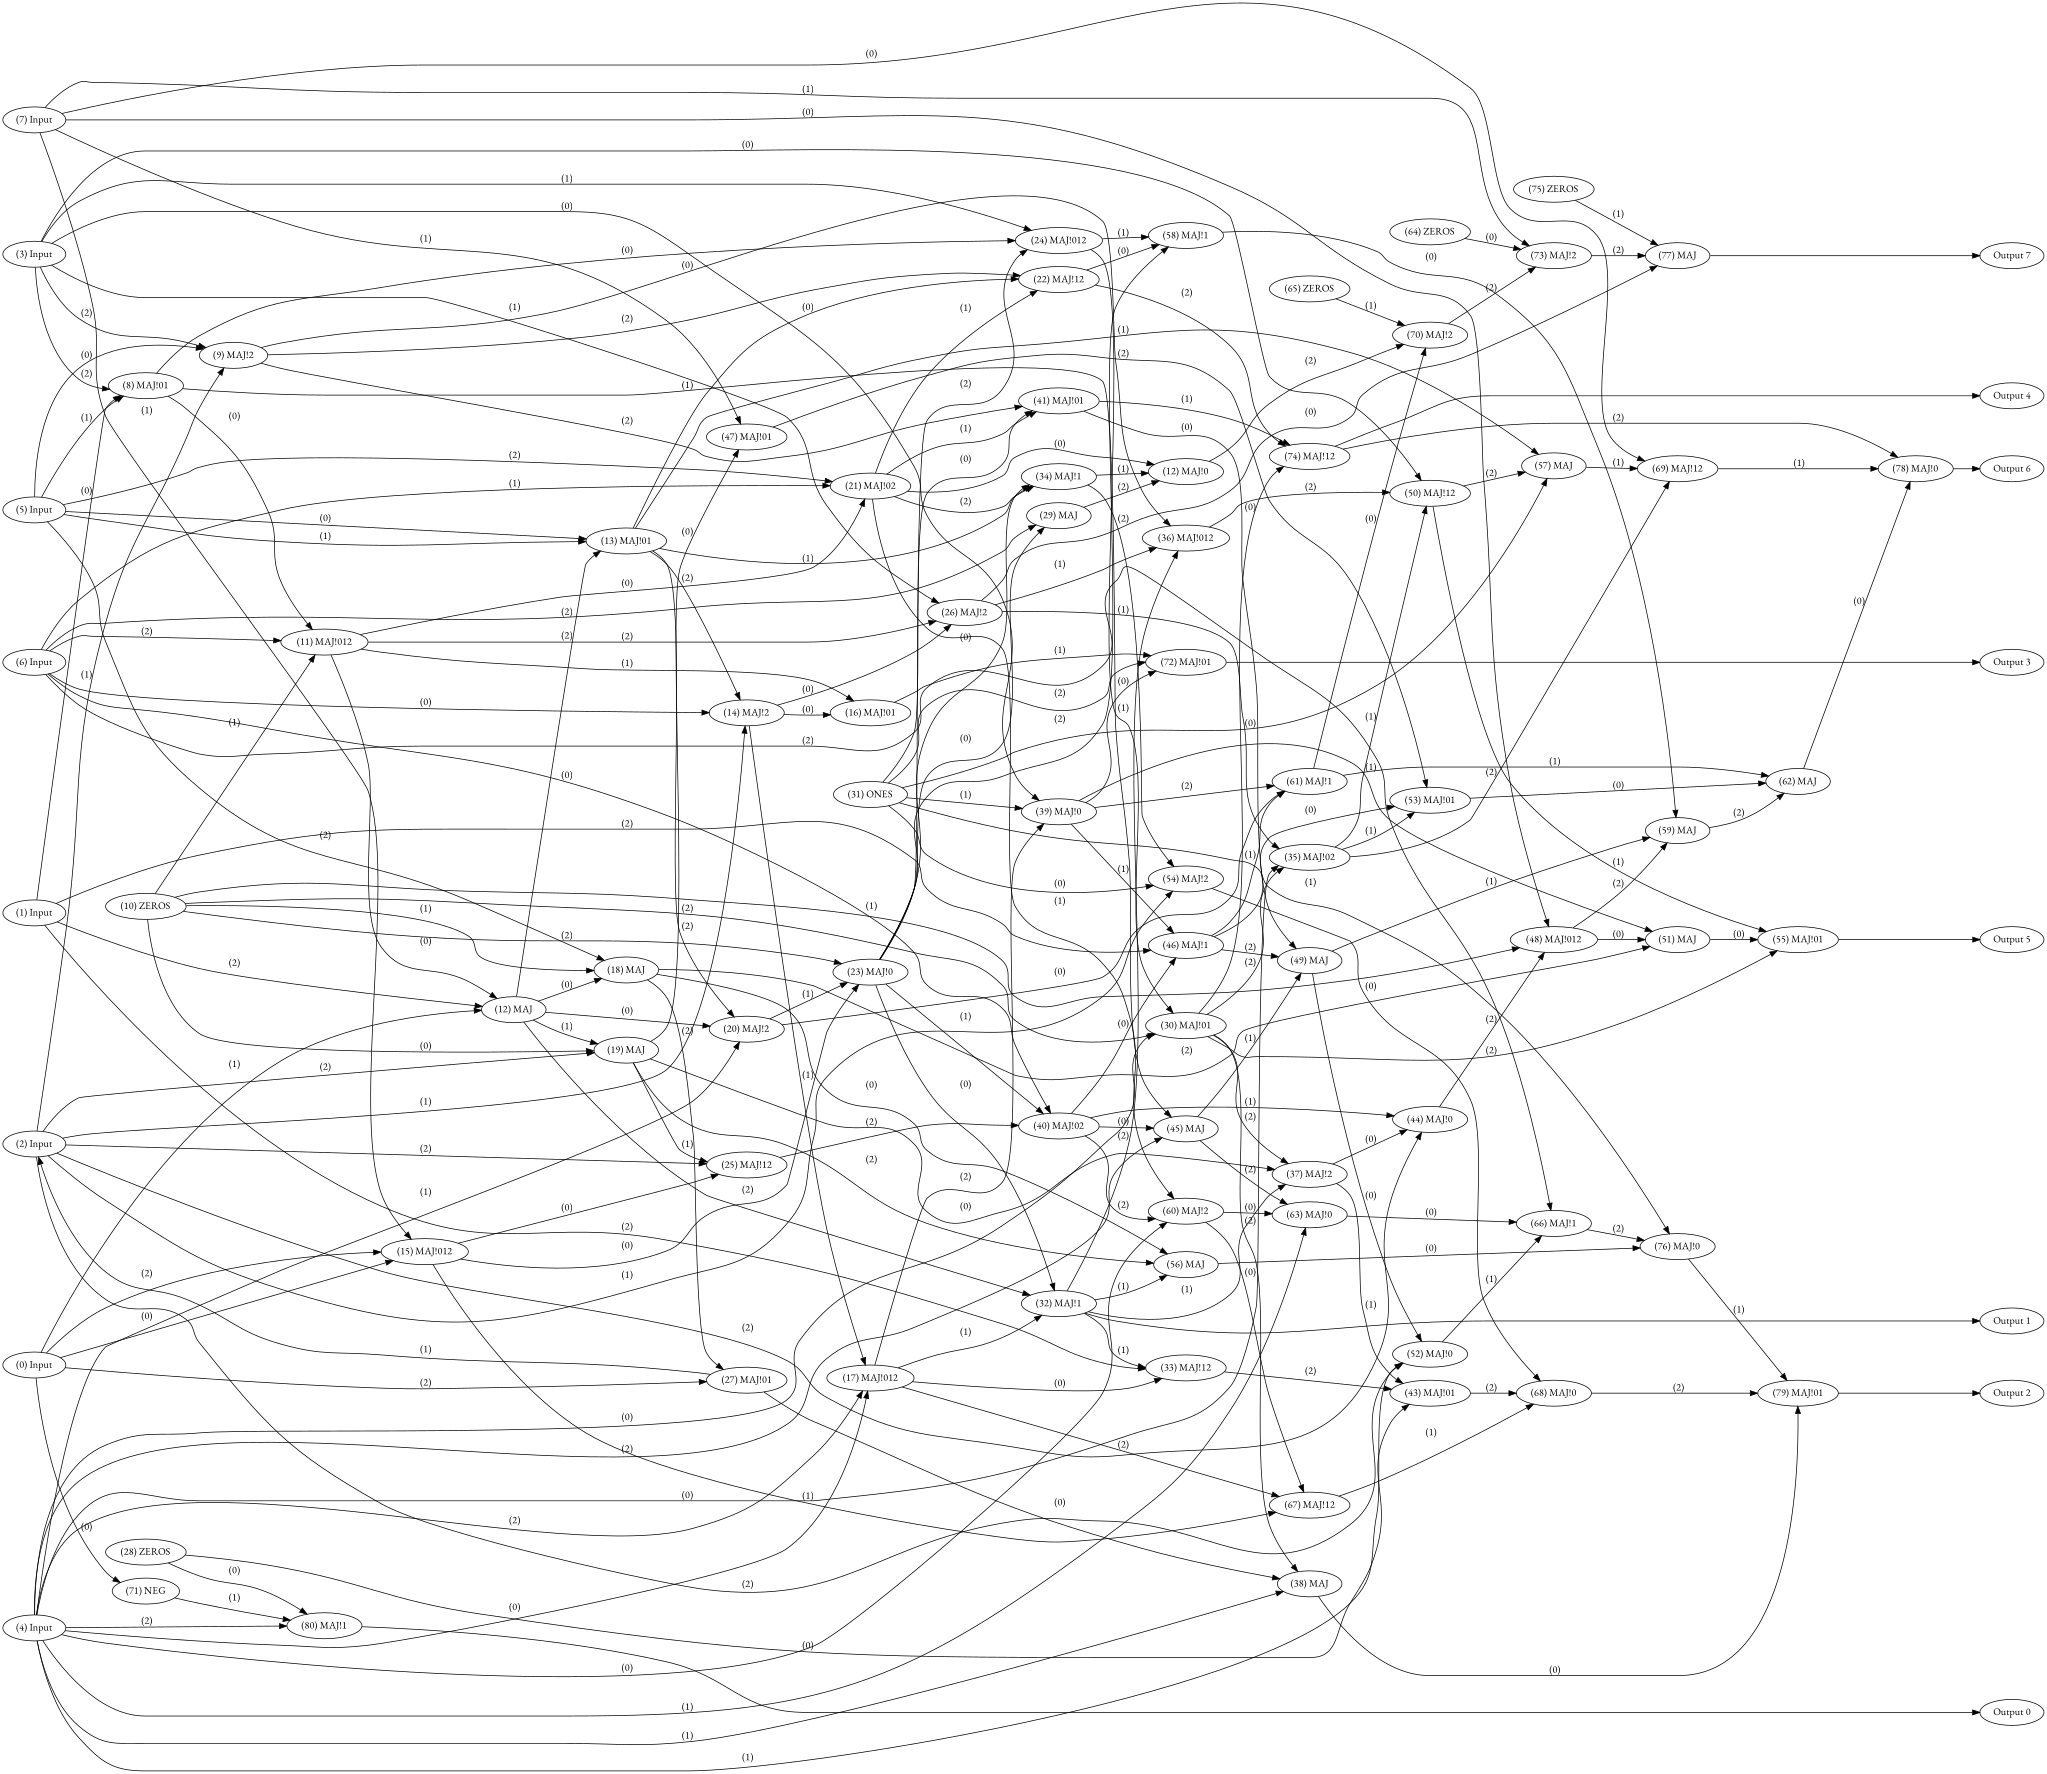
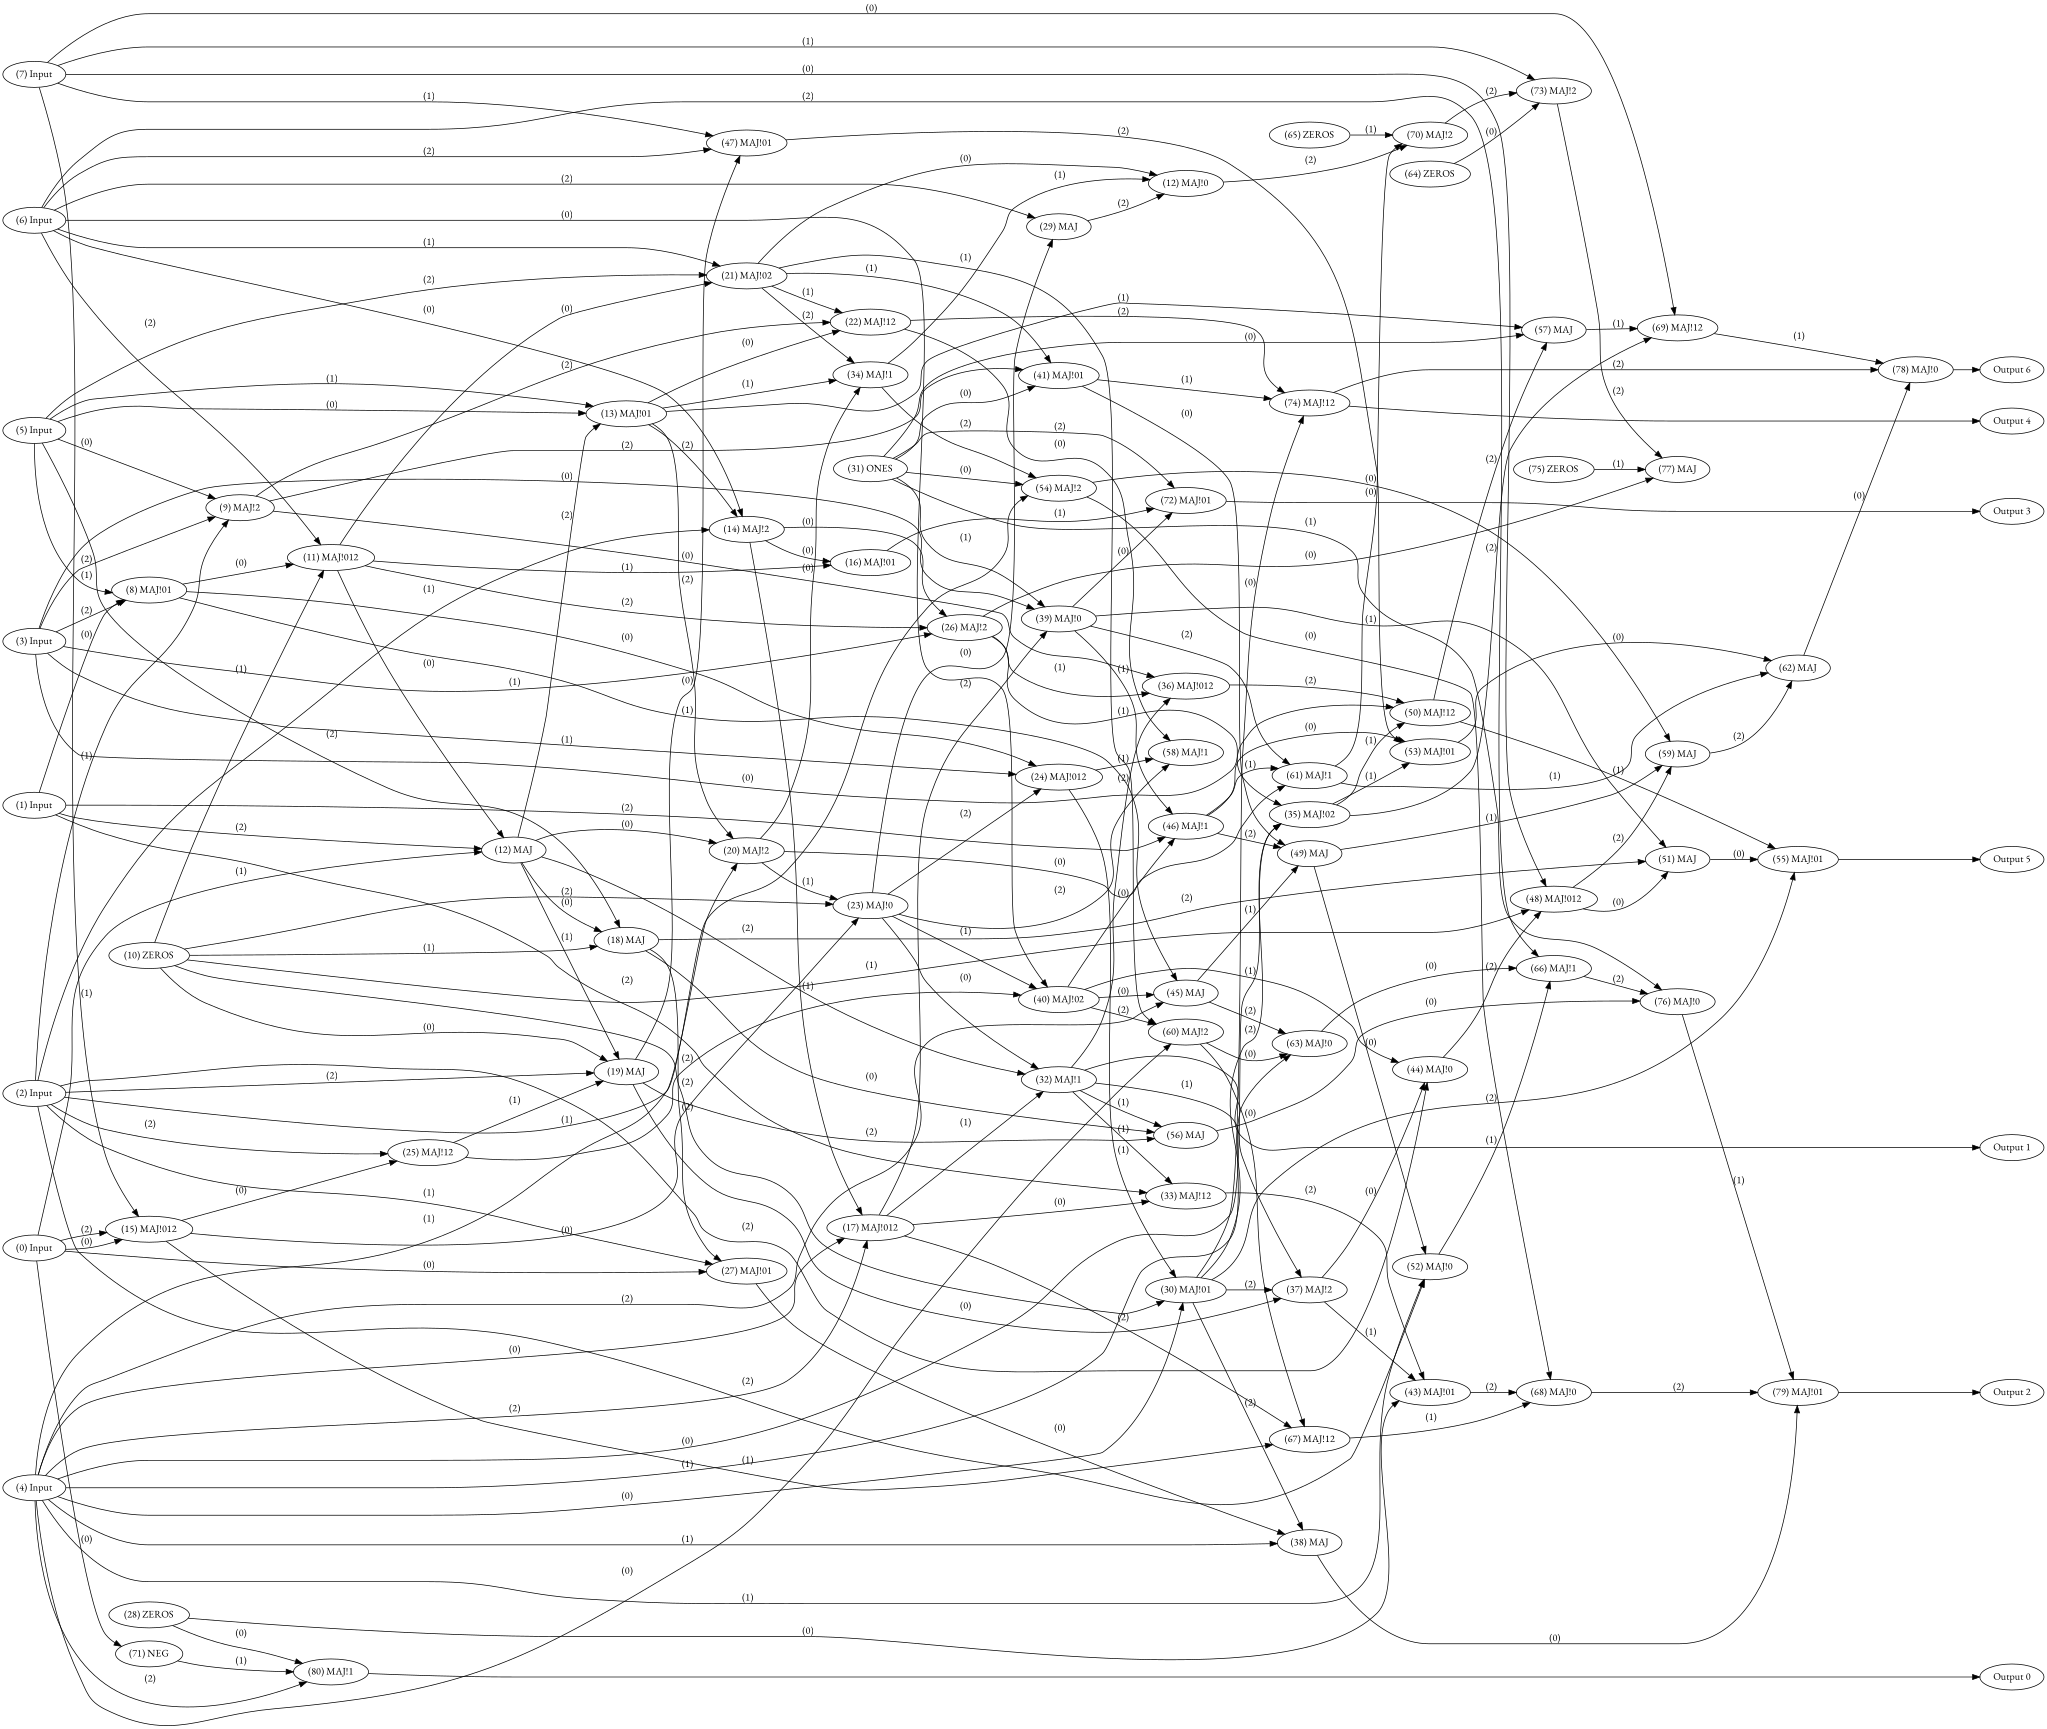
none -> (365, 157)
(2012, 256) -> none
(1579, 400) -> (1412, 497)
(937, 715) -> (811, 618)
(658, 1112) -> (525, 1113)
(336, 1353) -> (369, 1196)
(425, 1383) -> (428, 1265)
